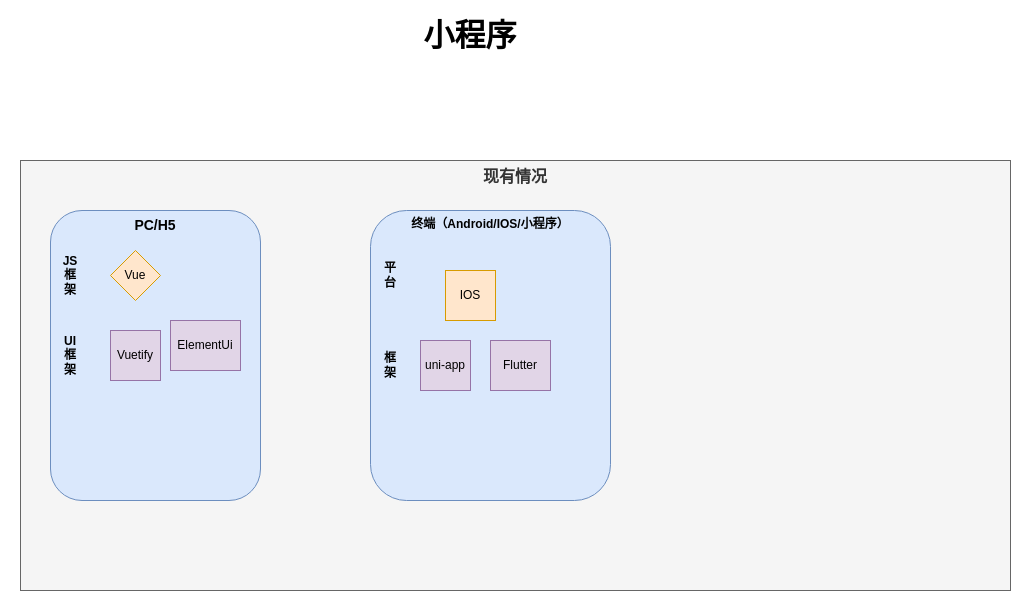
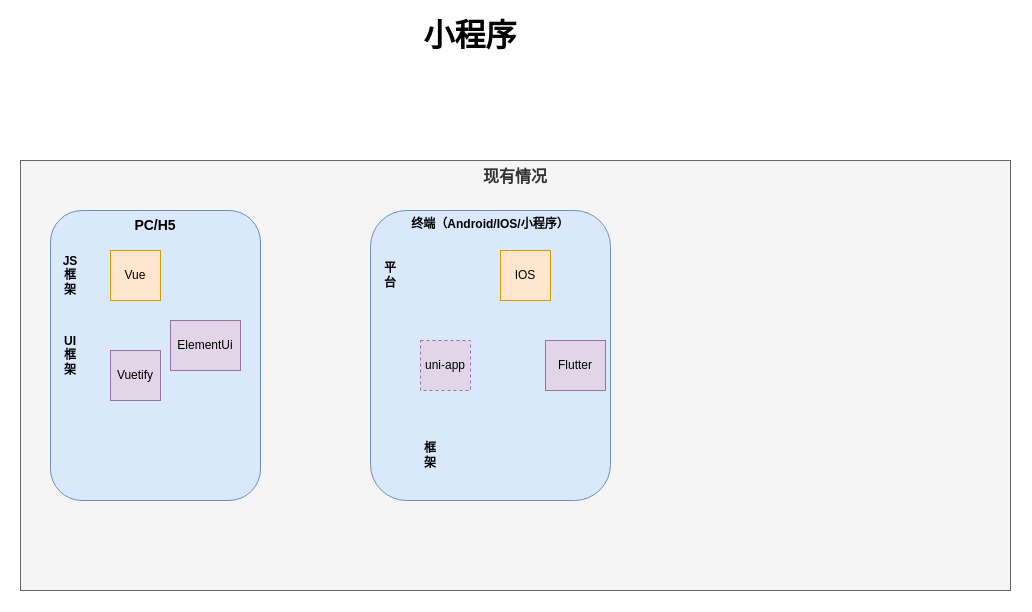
(136, 276) -> (136, 276)
(471, 296) -> (526, 276)
(136, 356) -> (136, 376)
(391, 366) -> (431, 456)
(446, 366) -> (446, 366)
(521, 366) -> (576, 366)
